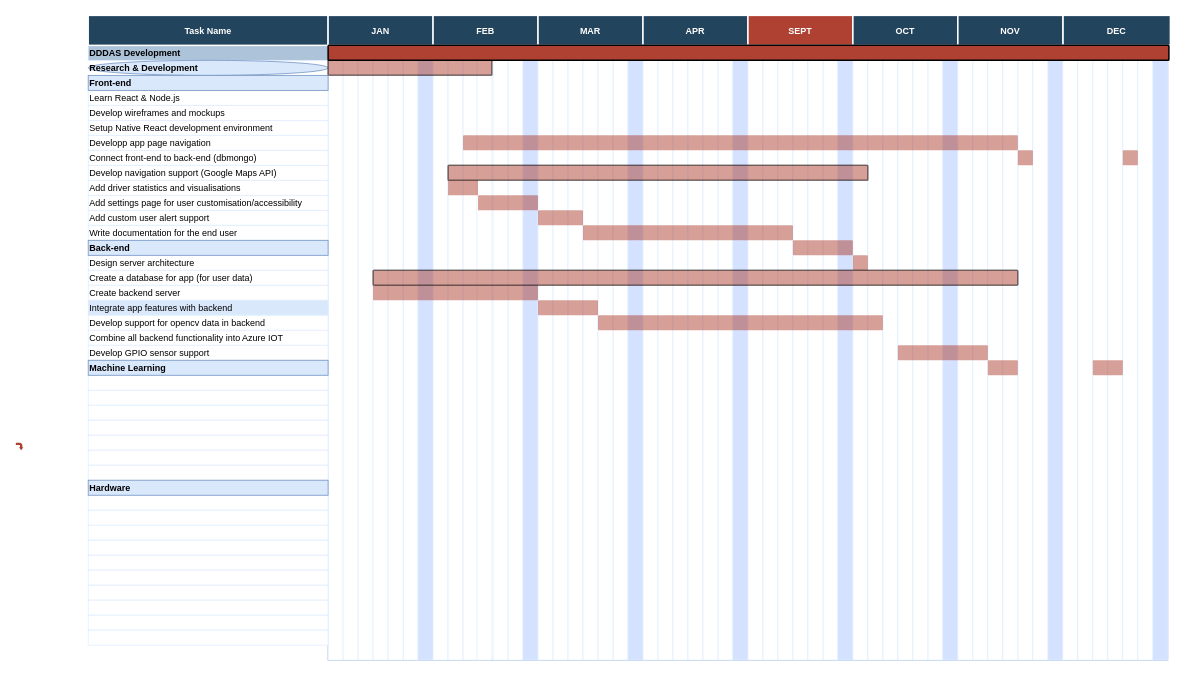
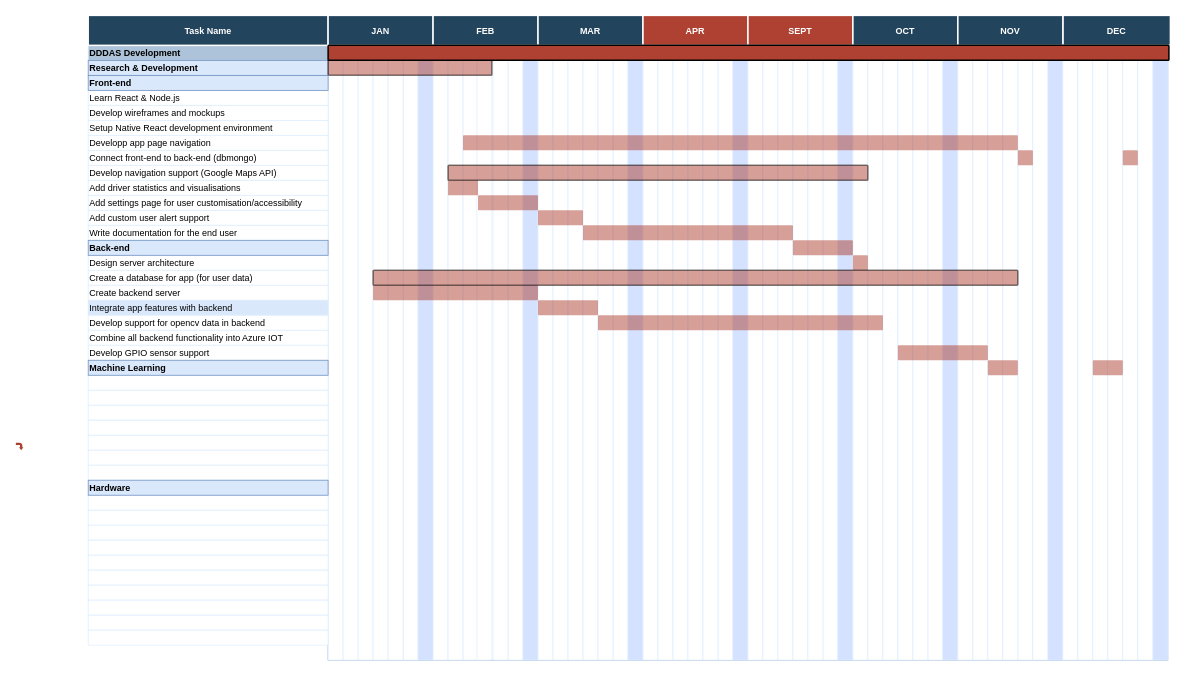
(695, 30) -> (695, 30)
(208, 68) -> (208, 68)
